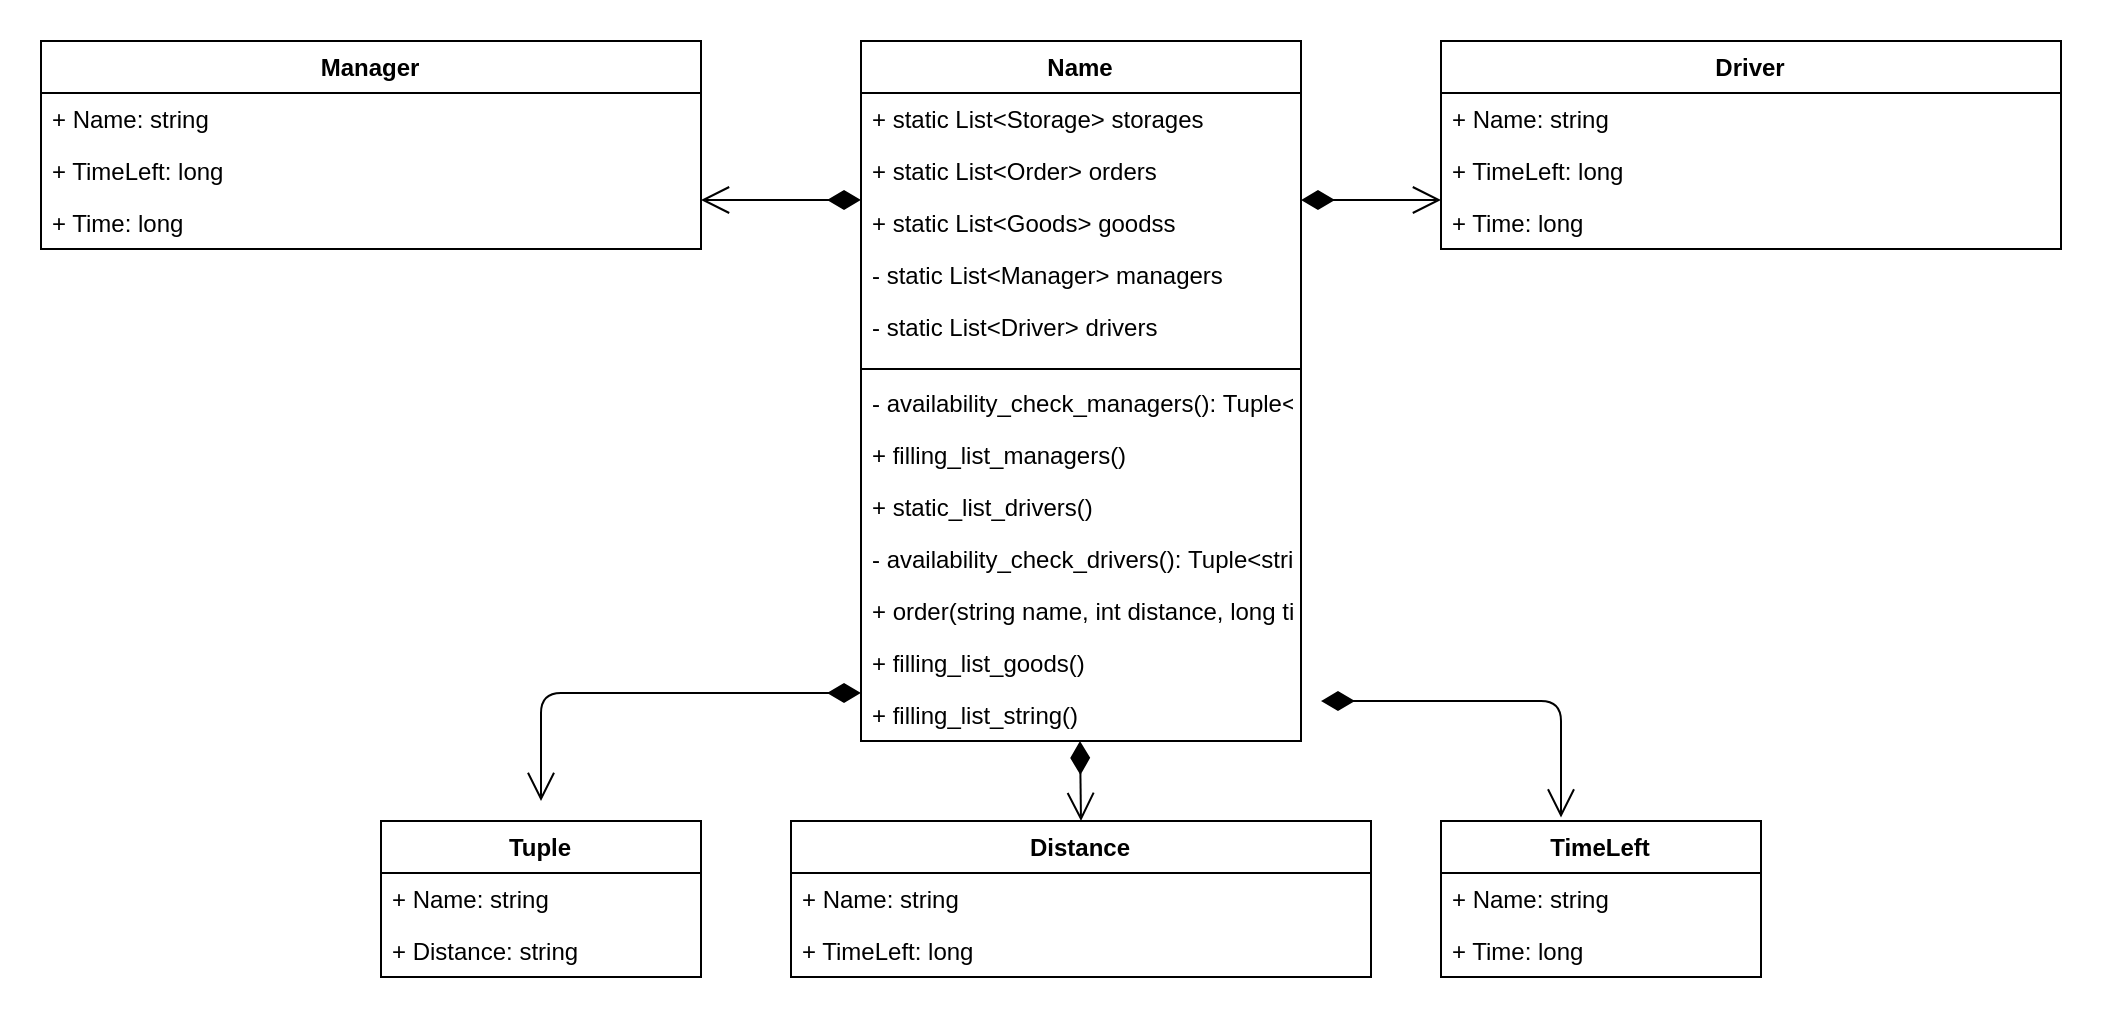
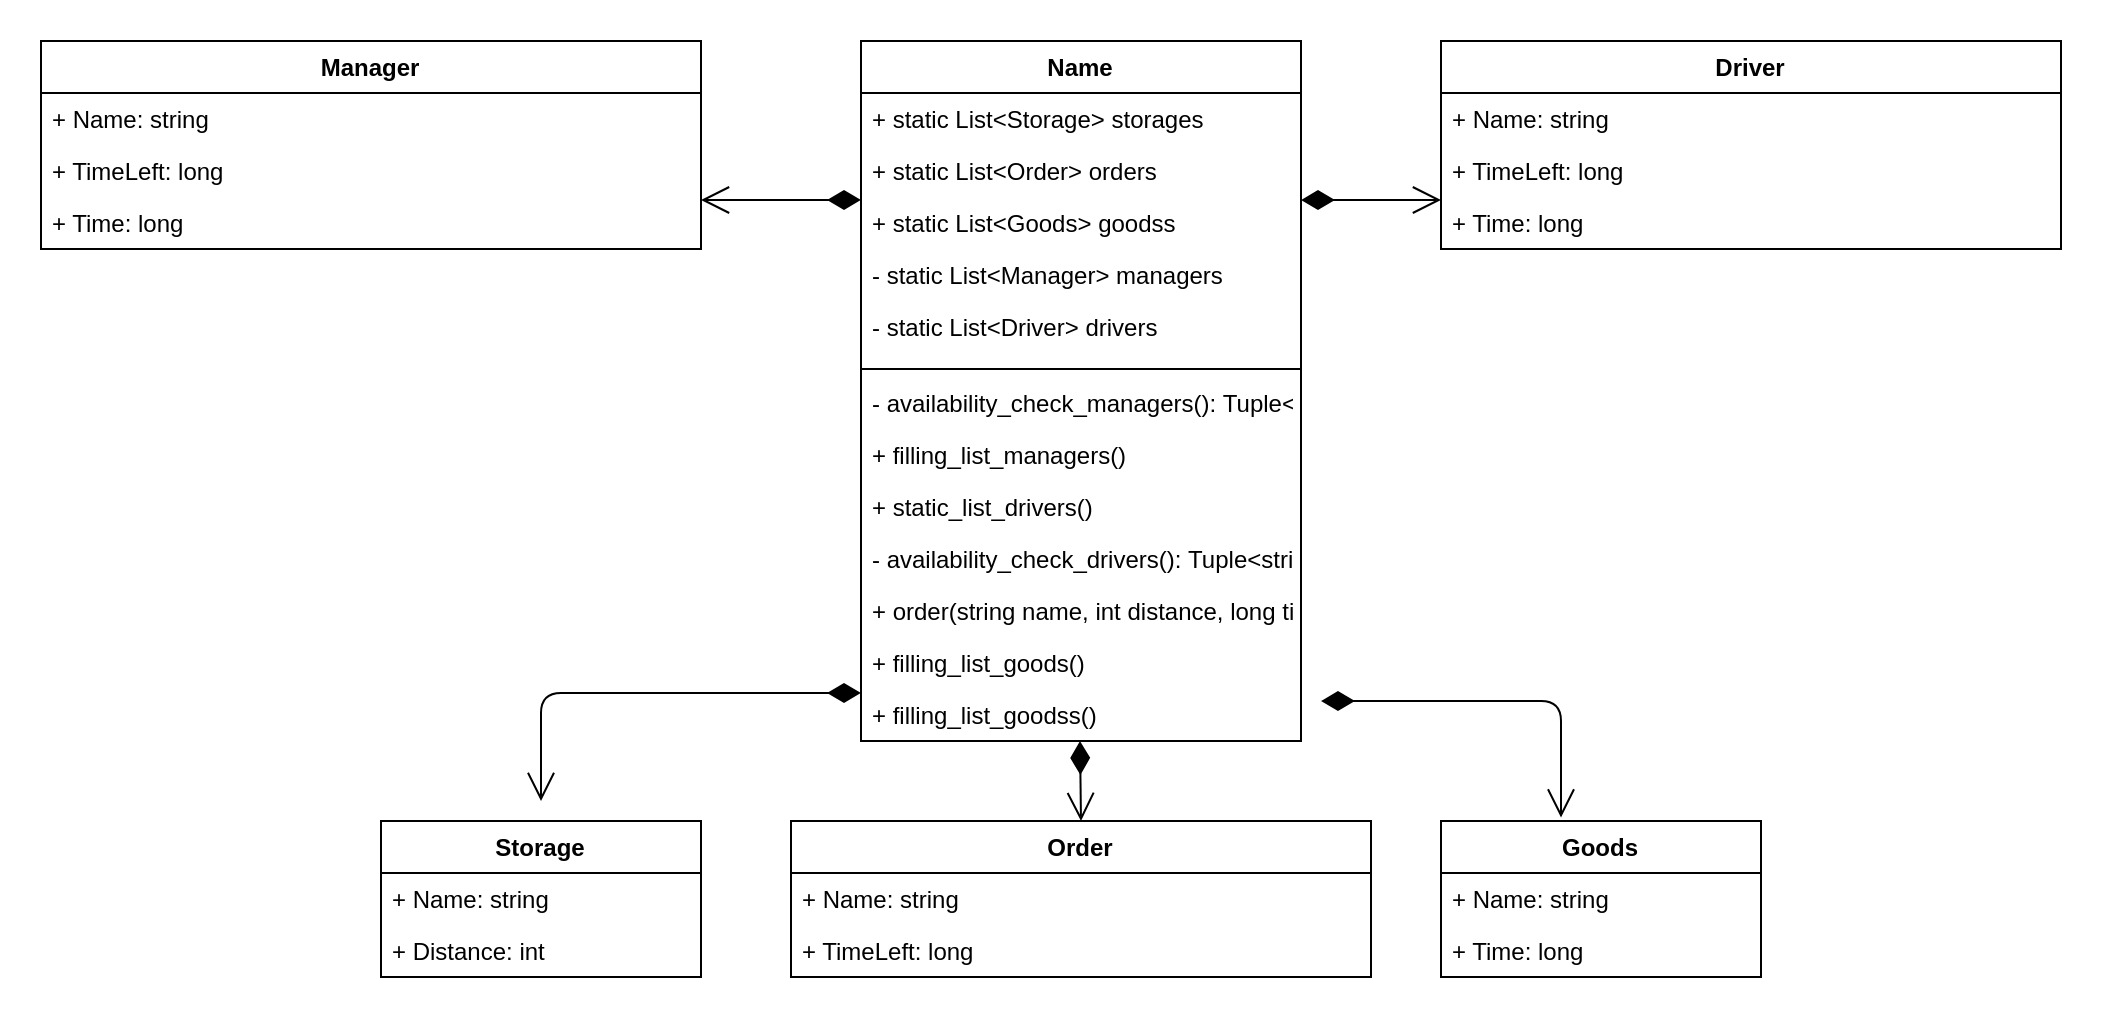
(1002, 716) -> (1005, 716)
(540, 848) -> (540, 848)
(1080, 848) -> (1080, 848)
(1600, 848) -> (1600, 848)
(497, 952) -> (477, 952)
